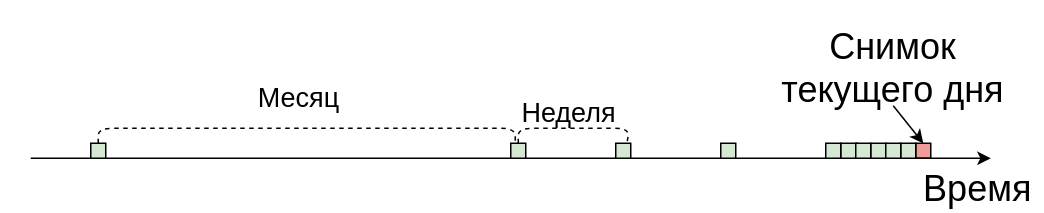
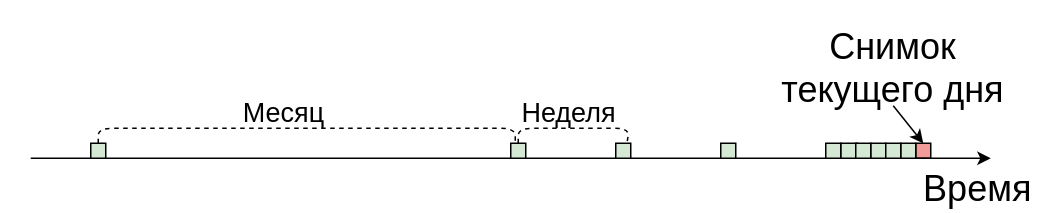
(299, 98) -> (284, 113)
